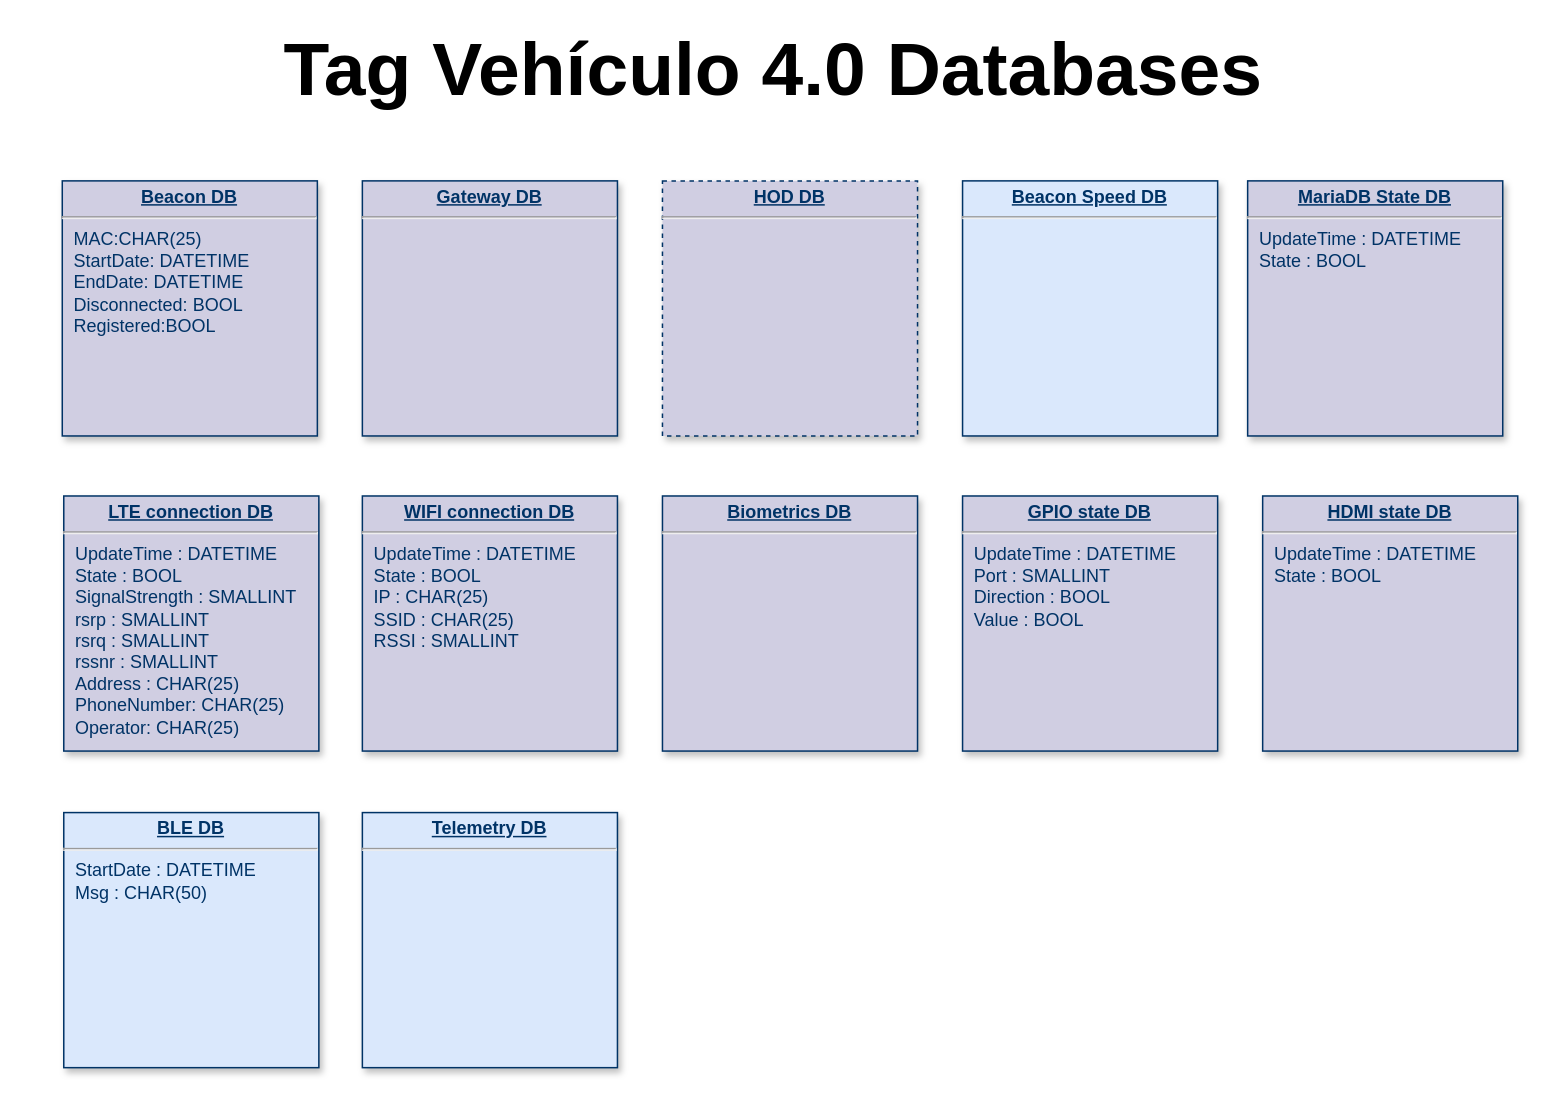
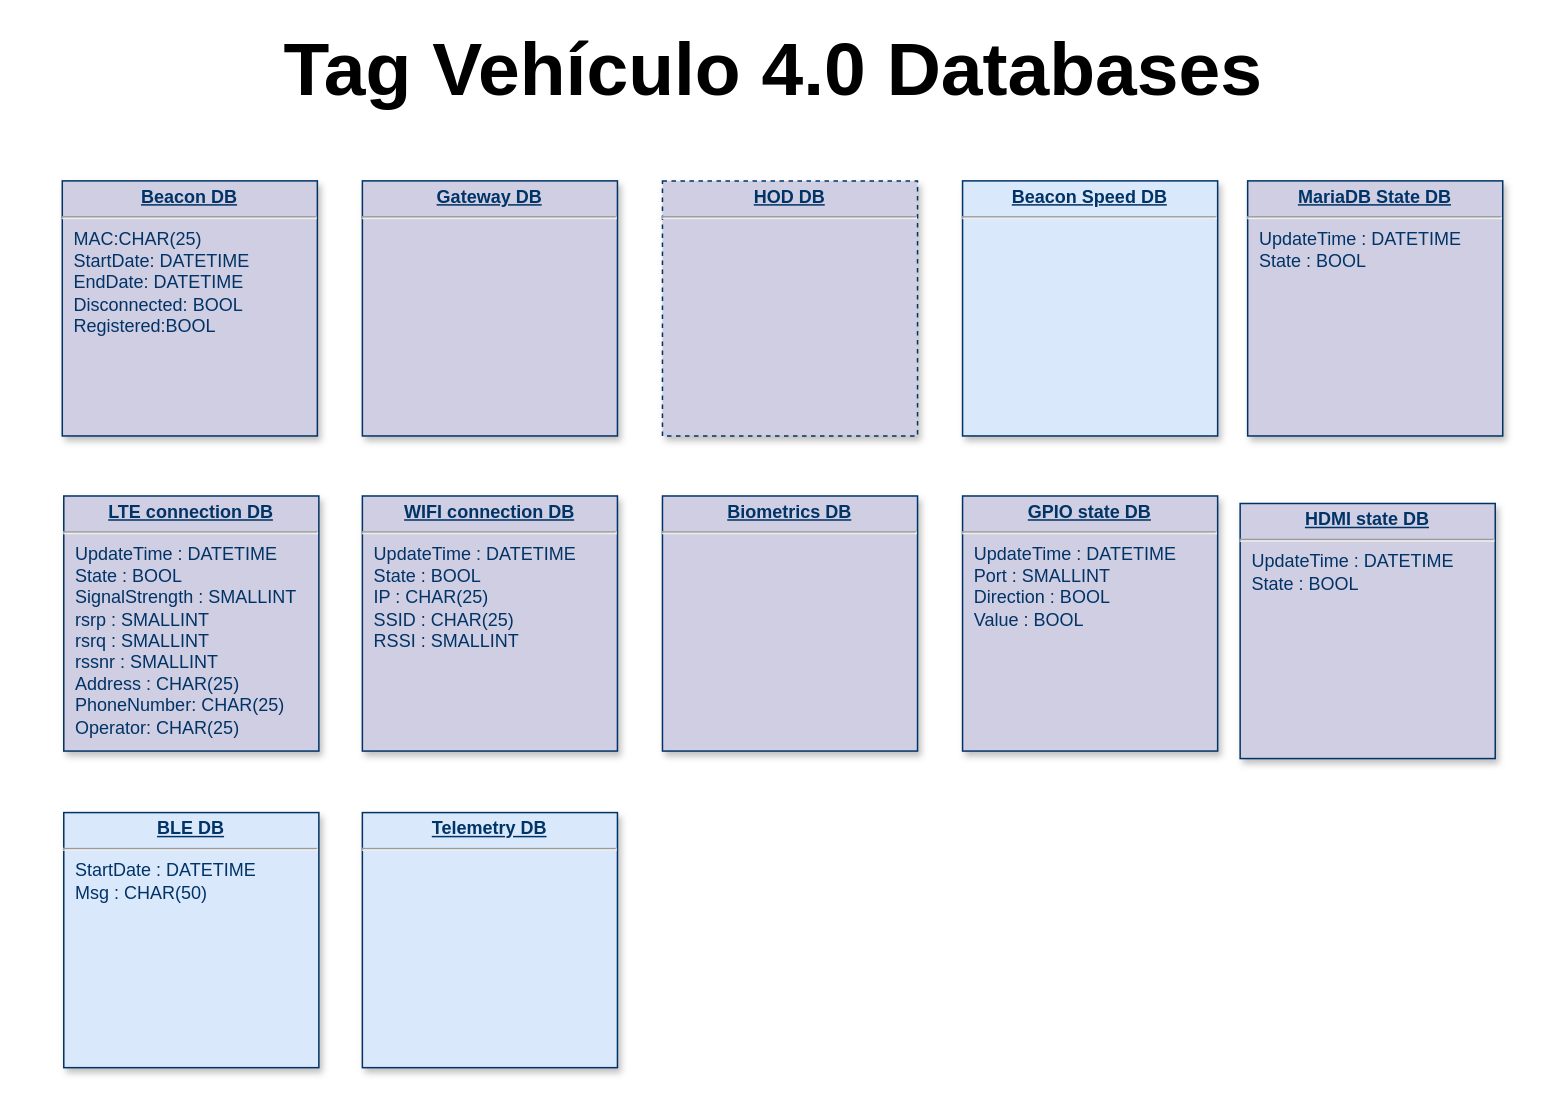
(1390, 623) -> (1367, 631)
